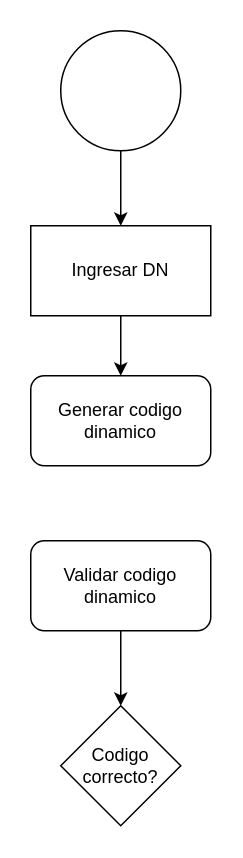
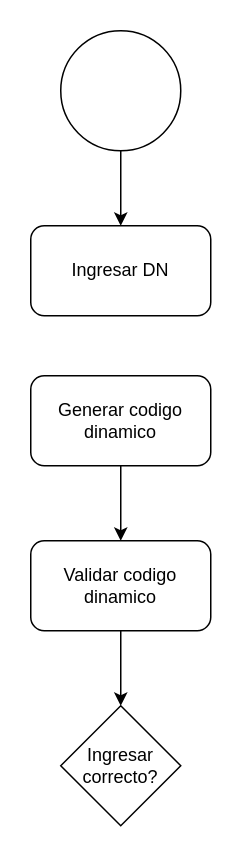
(121, 271) -> (121, 271)
(121, 341) -> none
none -> (121, 498)
(121, 766) -> (121, 766)
